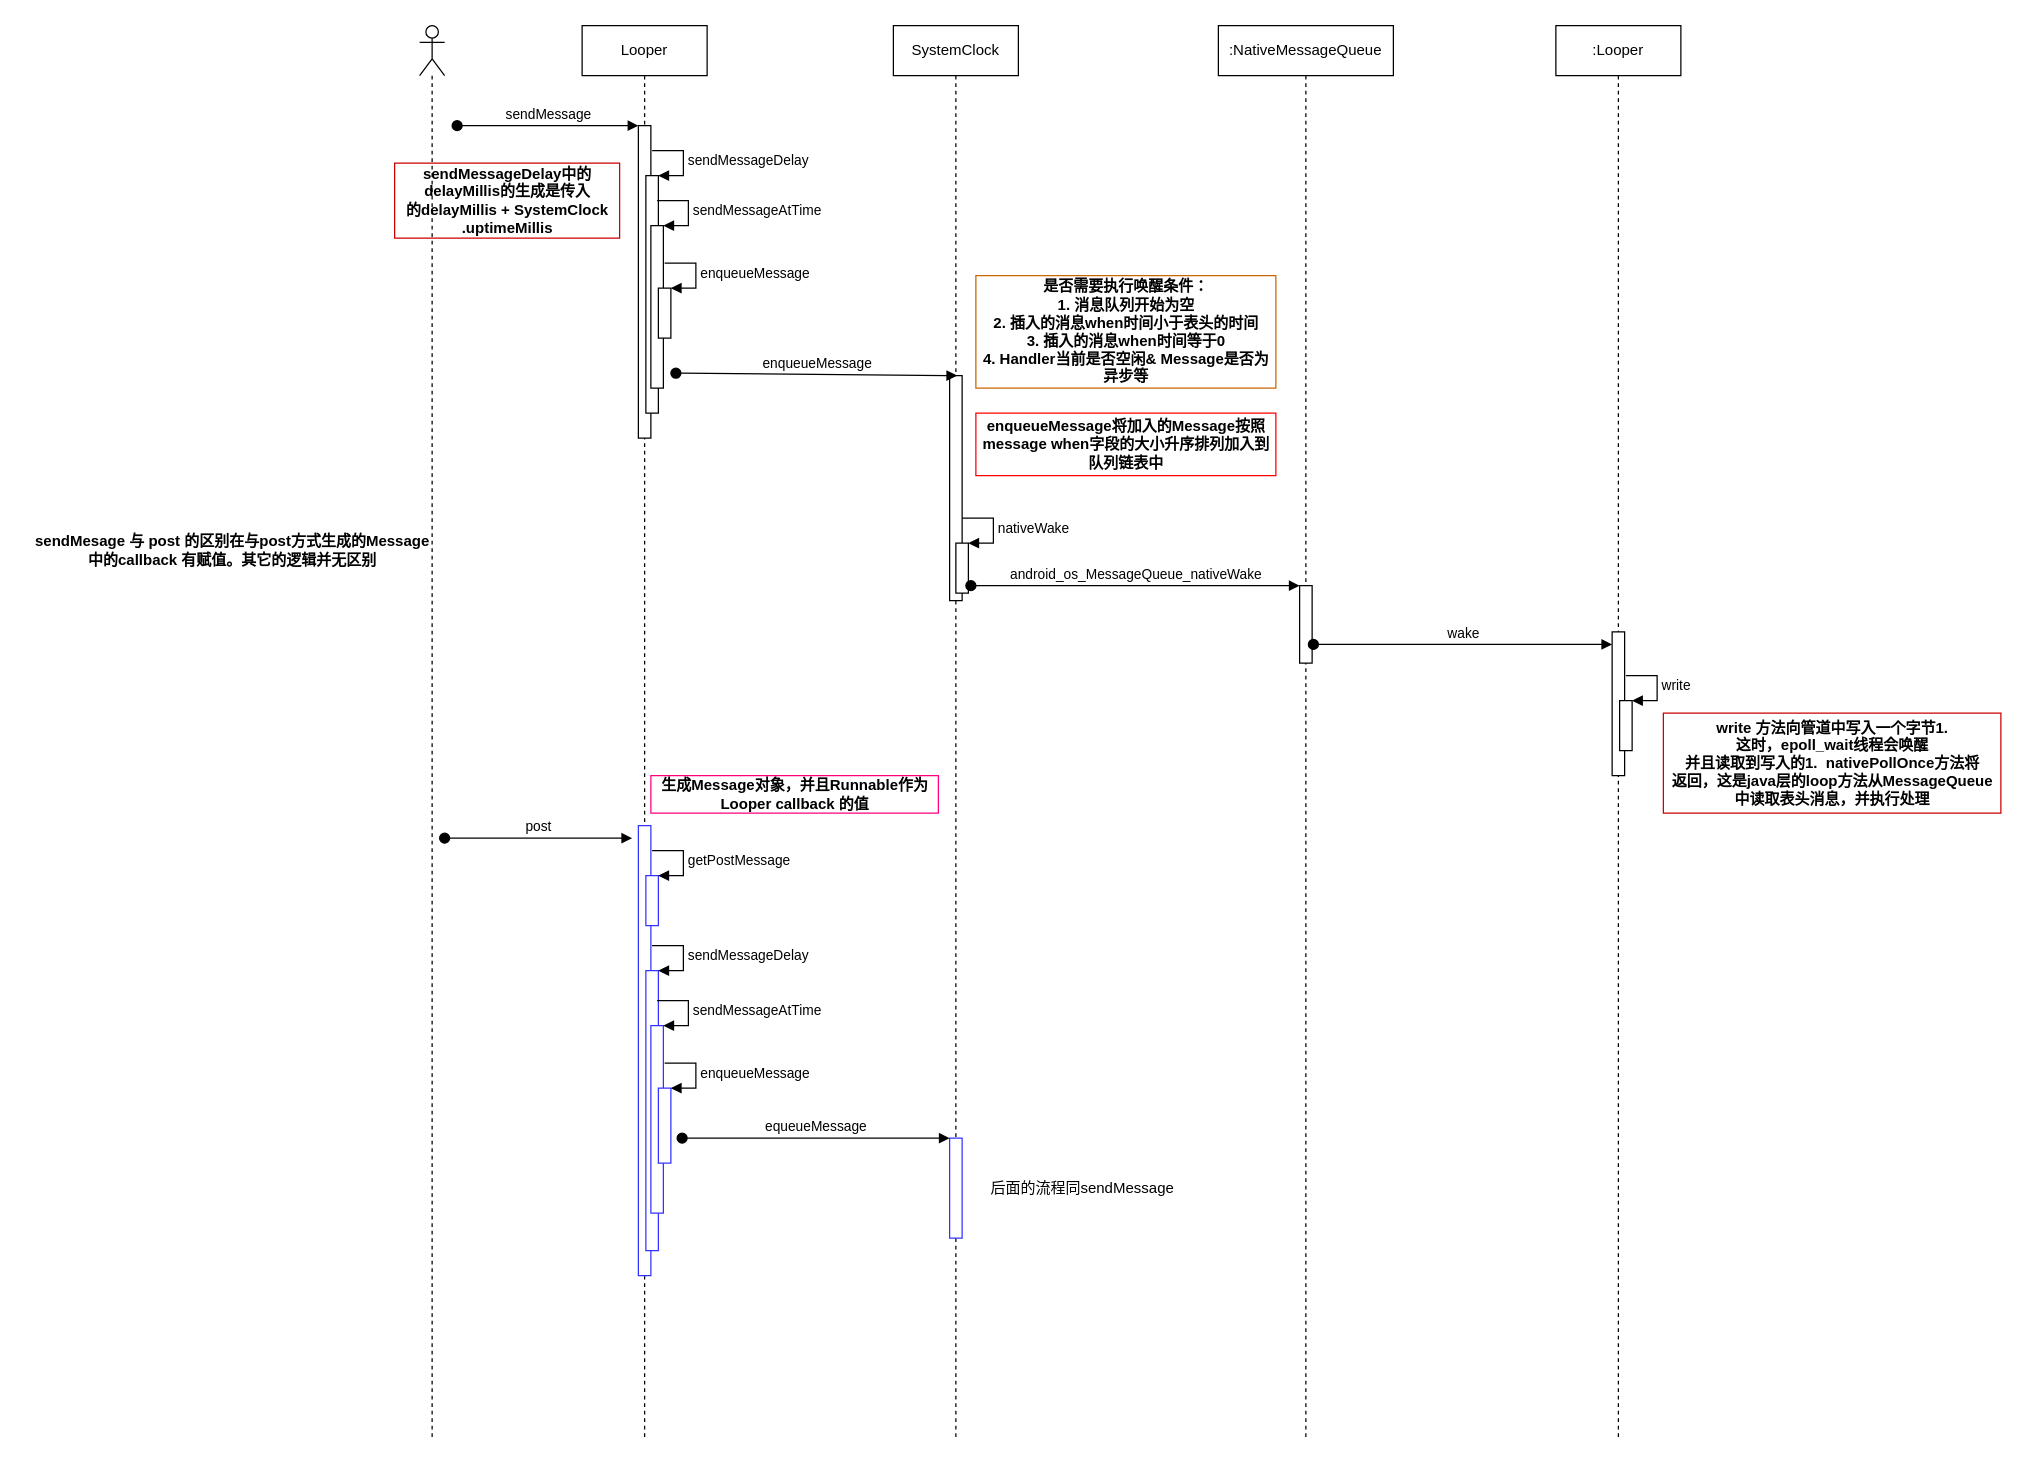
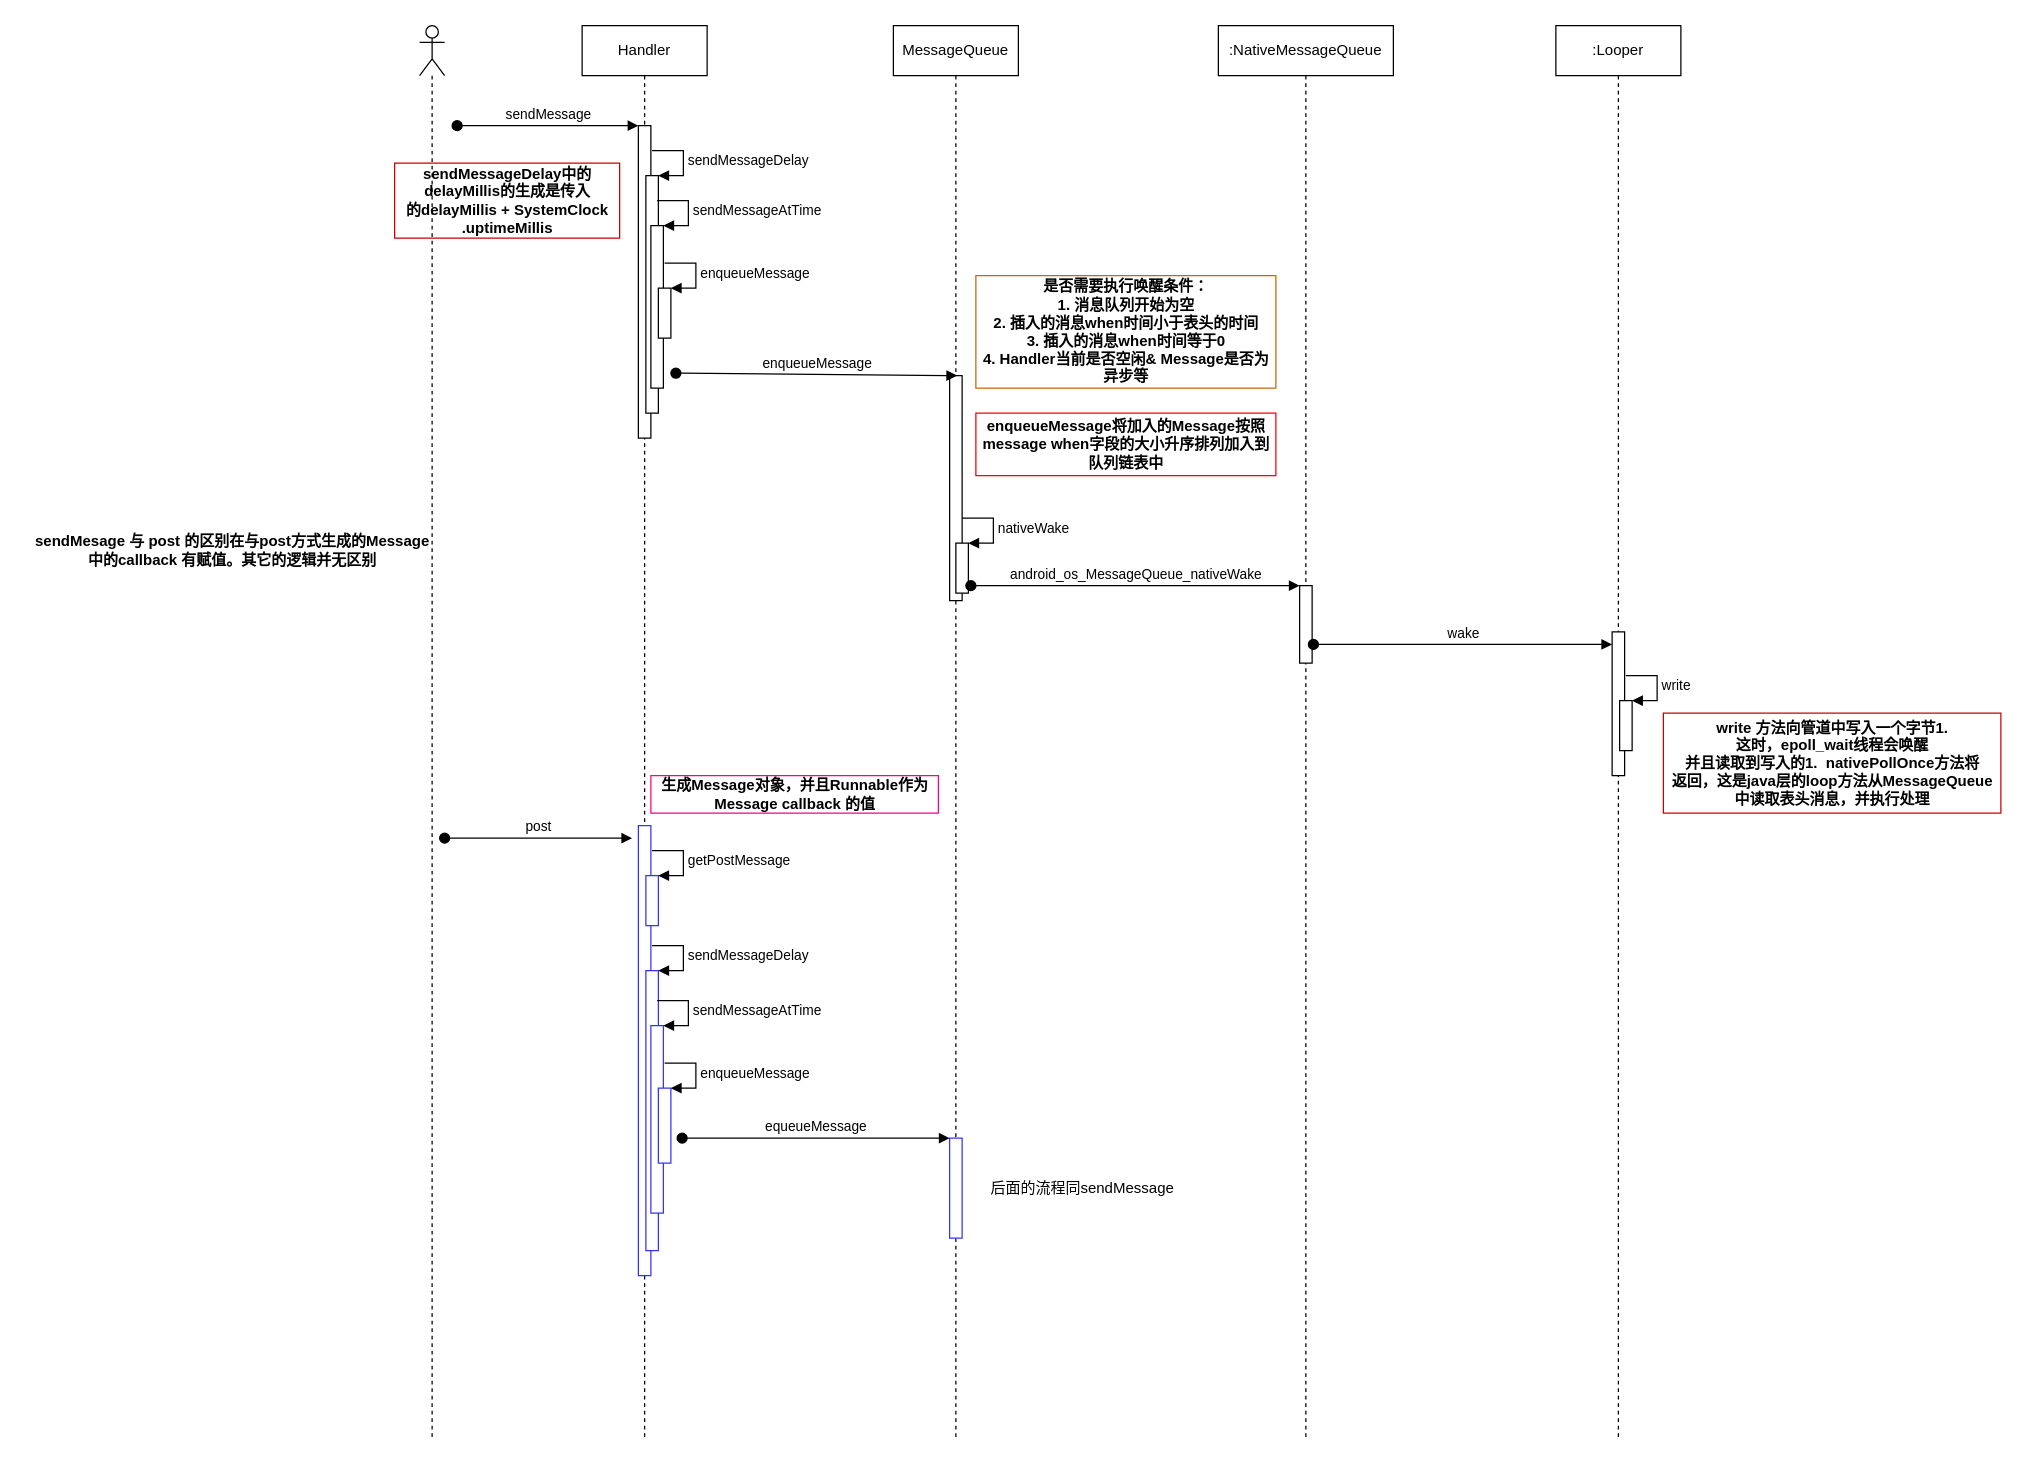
(644, 51) -> (644, 51)
(956, 51) -> (956, 51)
(795, 794) -> (795, 794)
